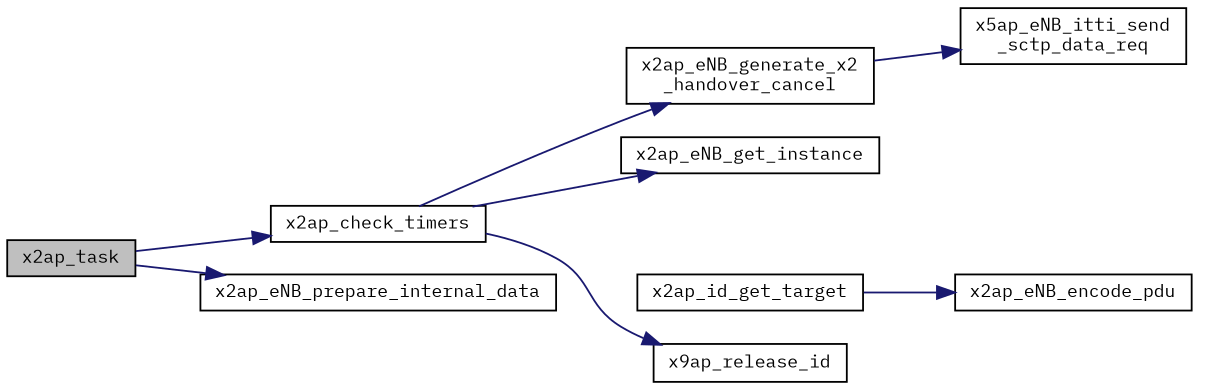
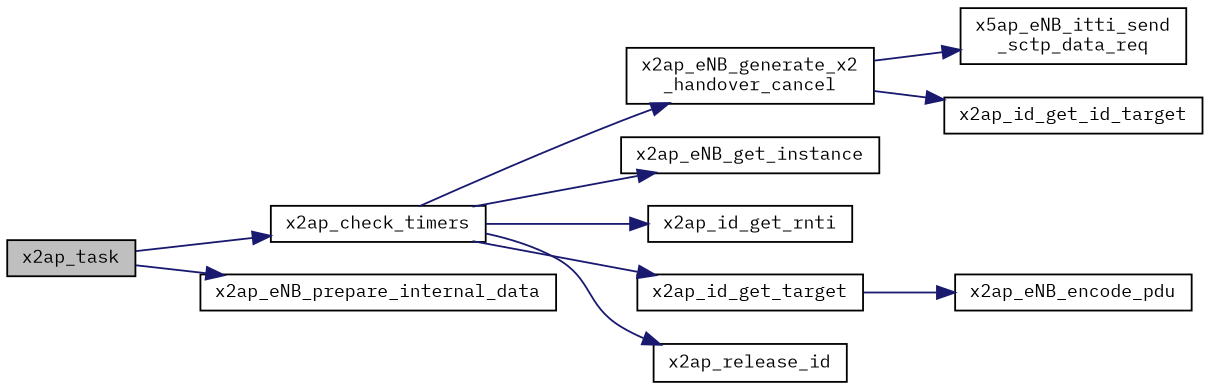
none -> (1073, 116)
none -> (750, 224)
none -> (580, 261)
(750, 363) -> (750, 363)
